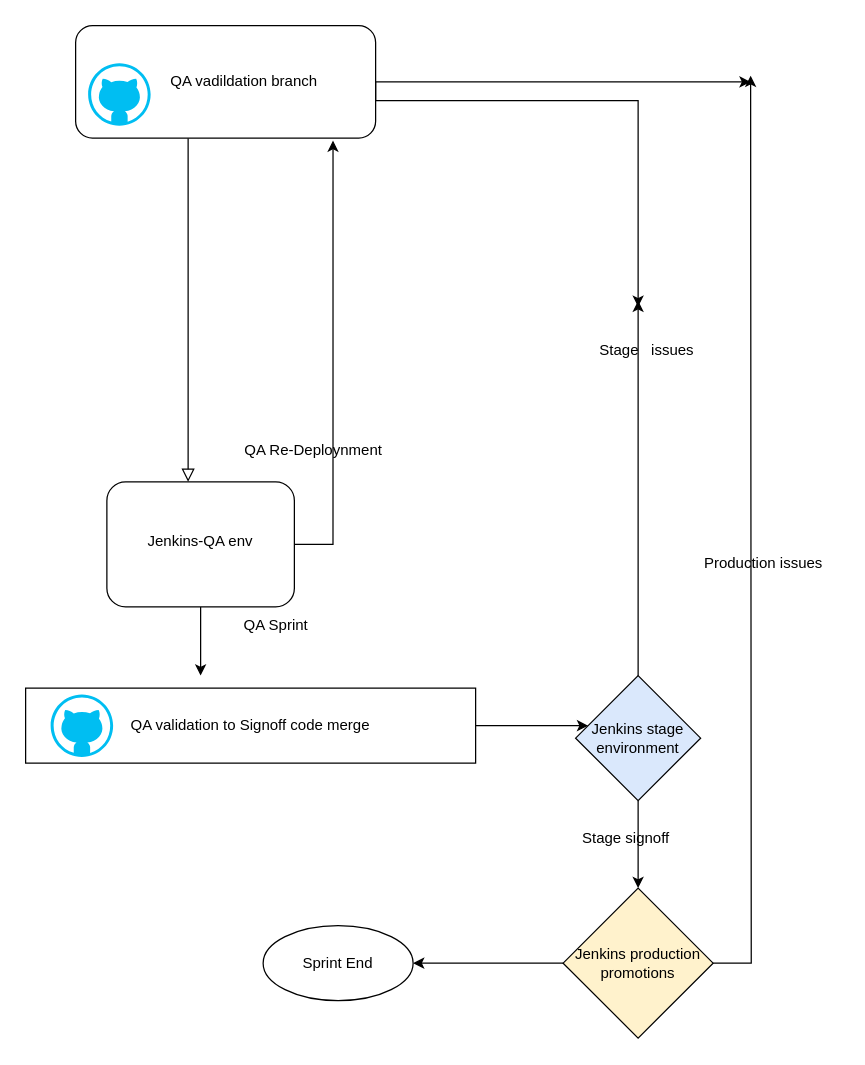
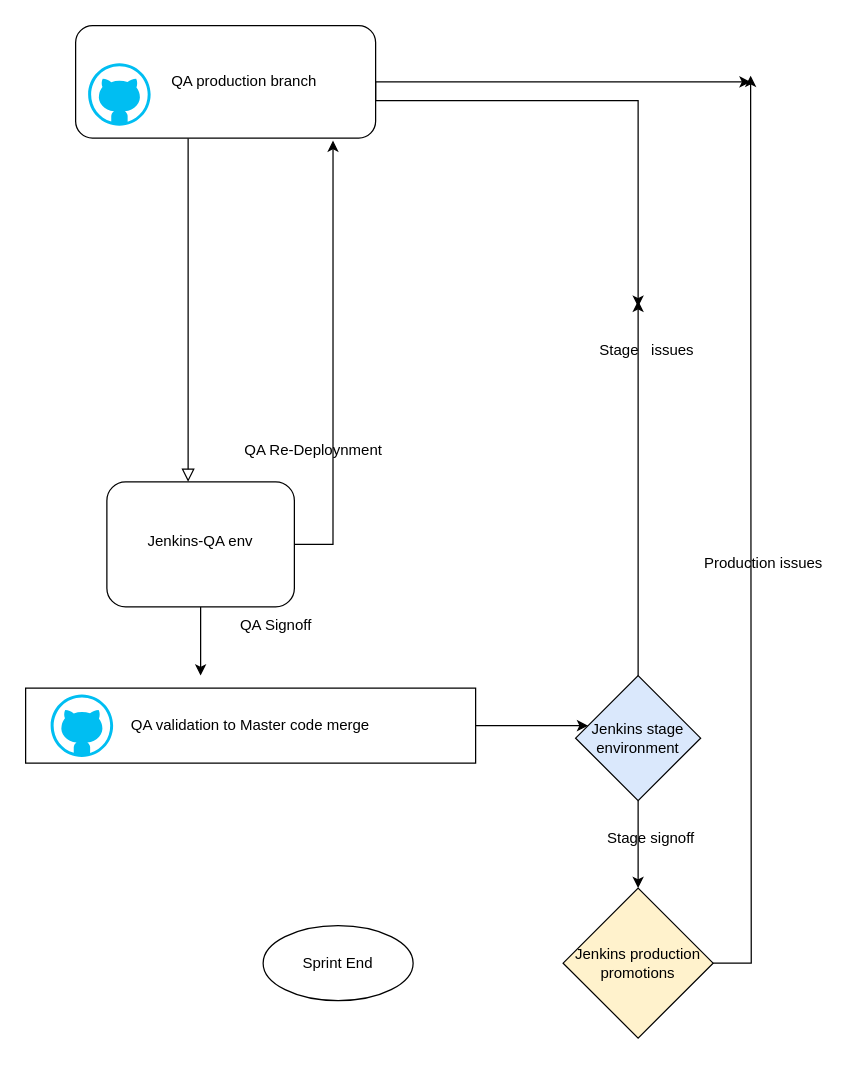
(226, 82) -> (226, 82)
(276, 626) -> (276, 626)
(251, 726) -> (251, 726)
(626, 838) -> (651, 838)
(492, 963) -> none
